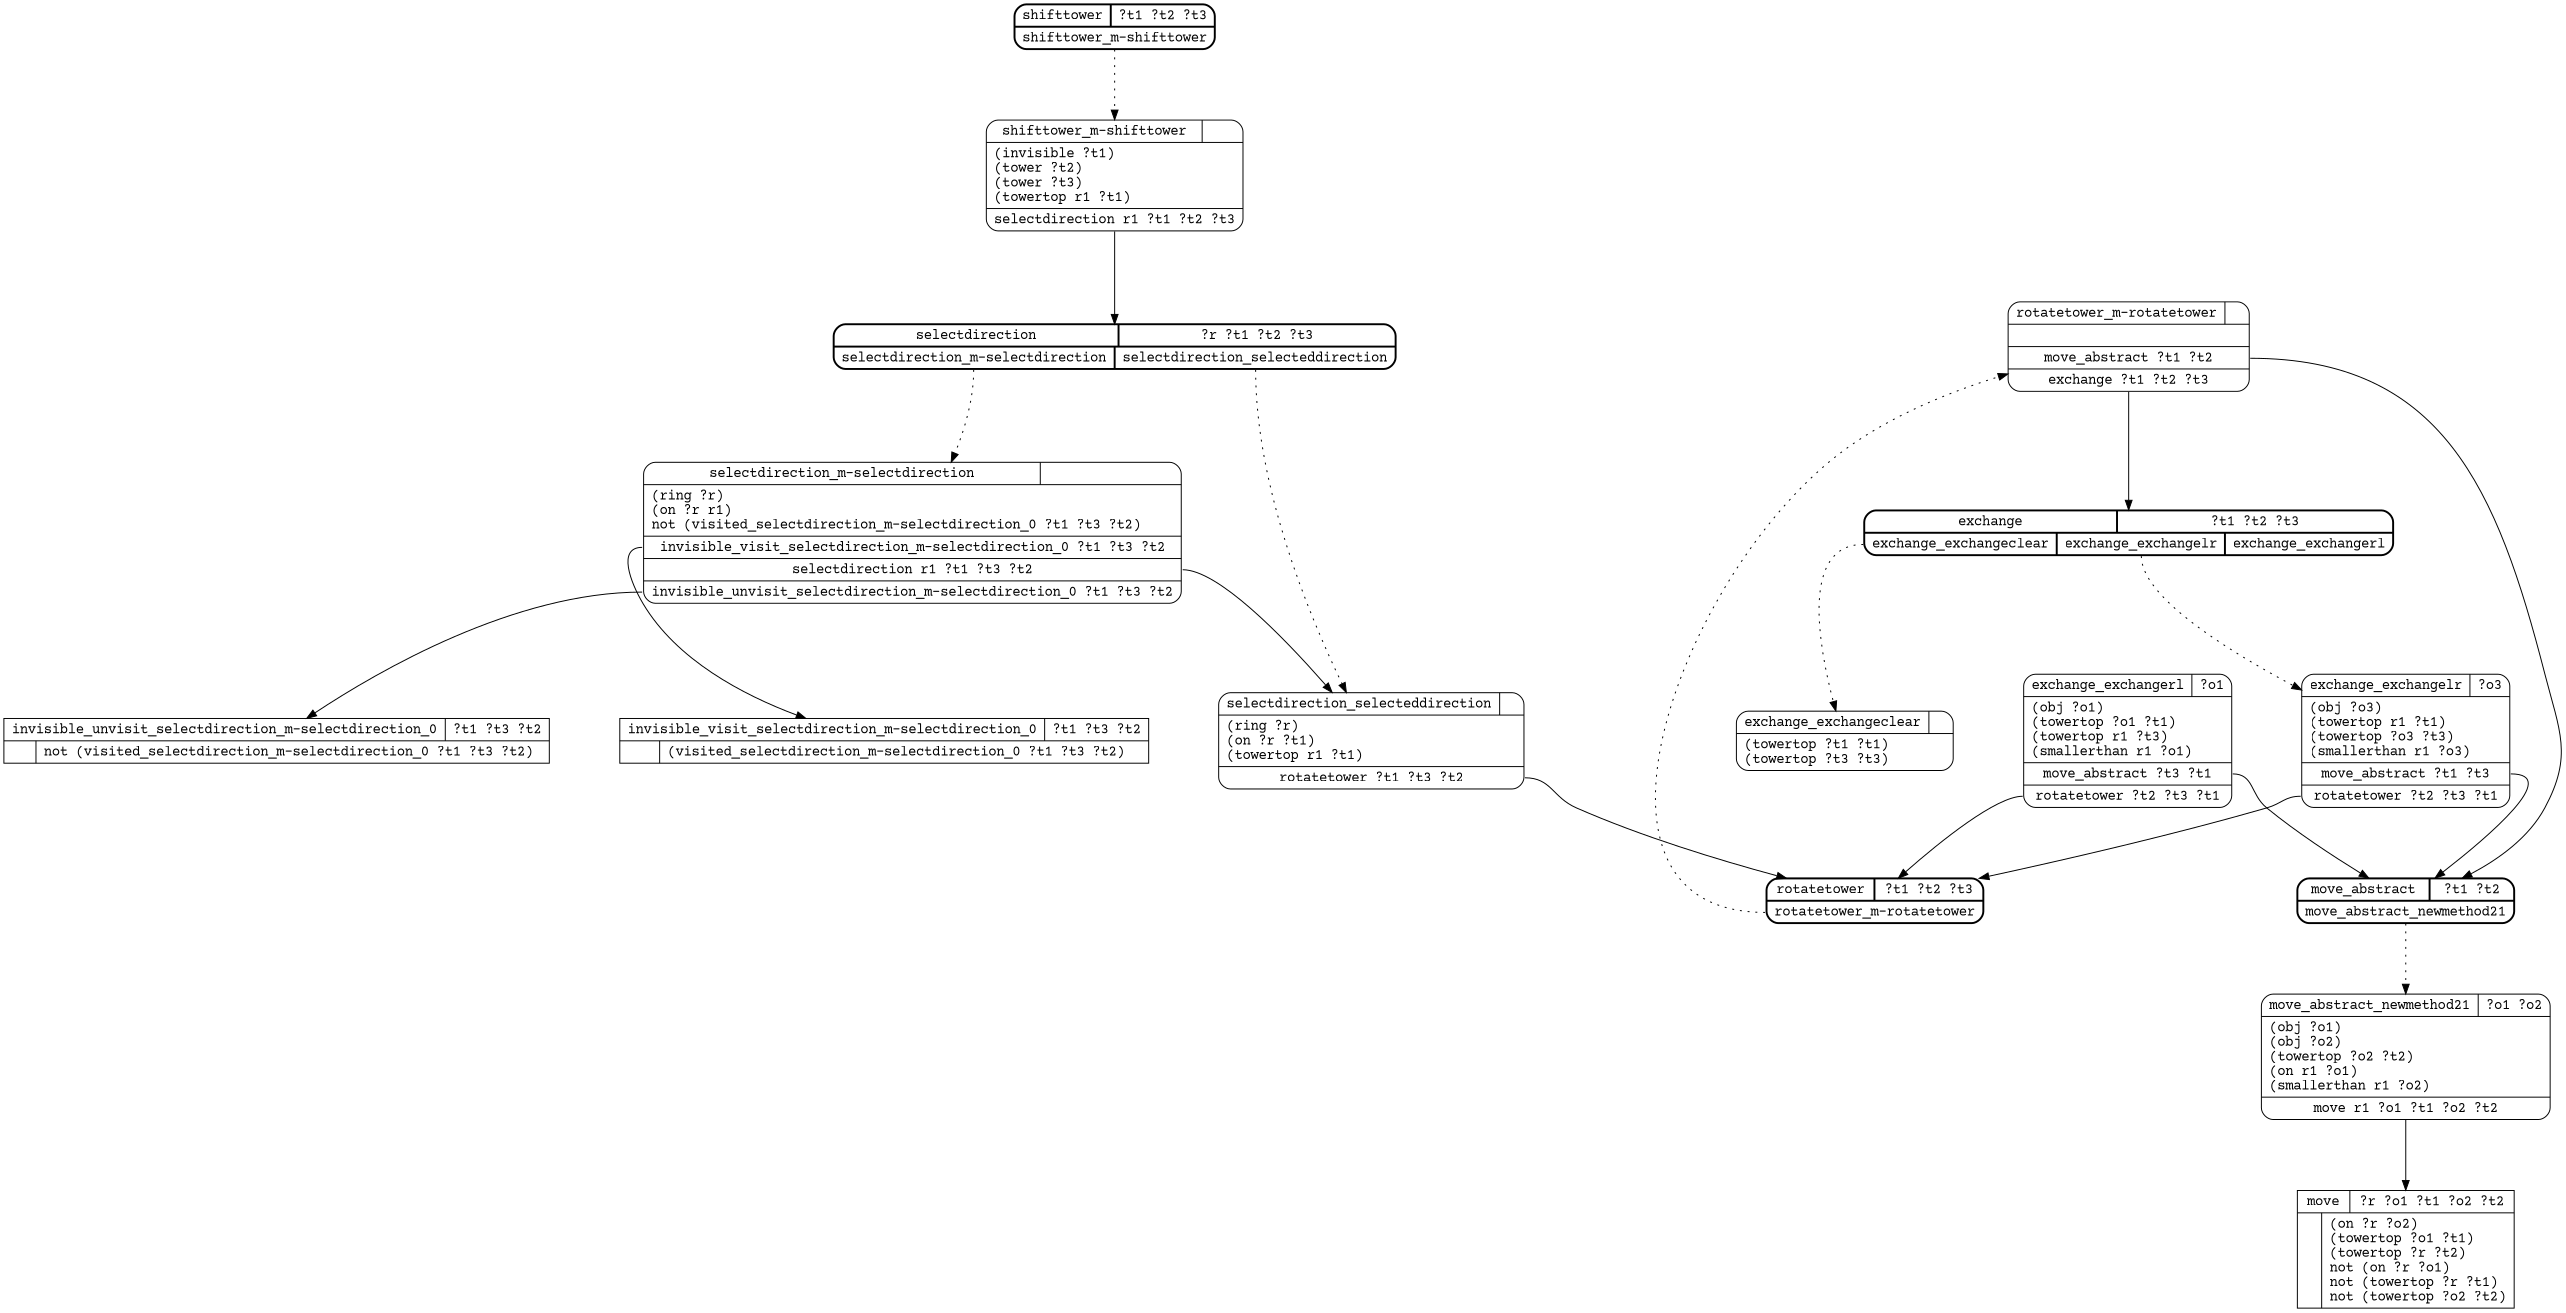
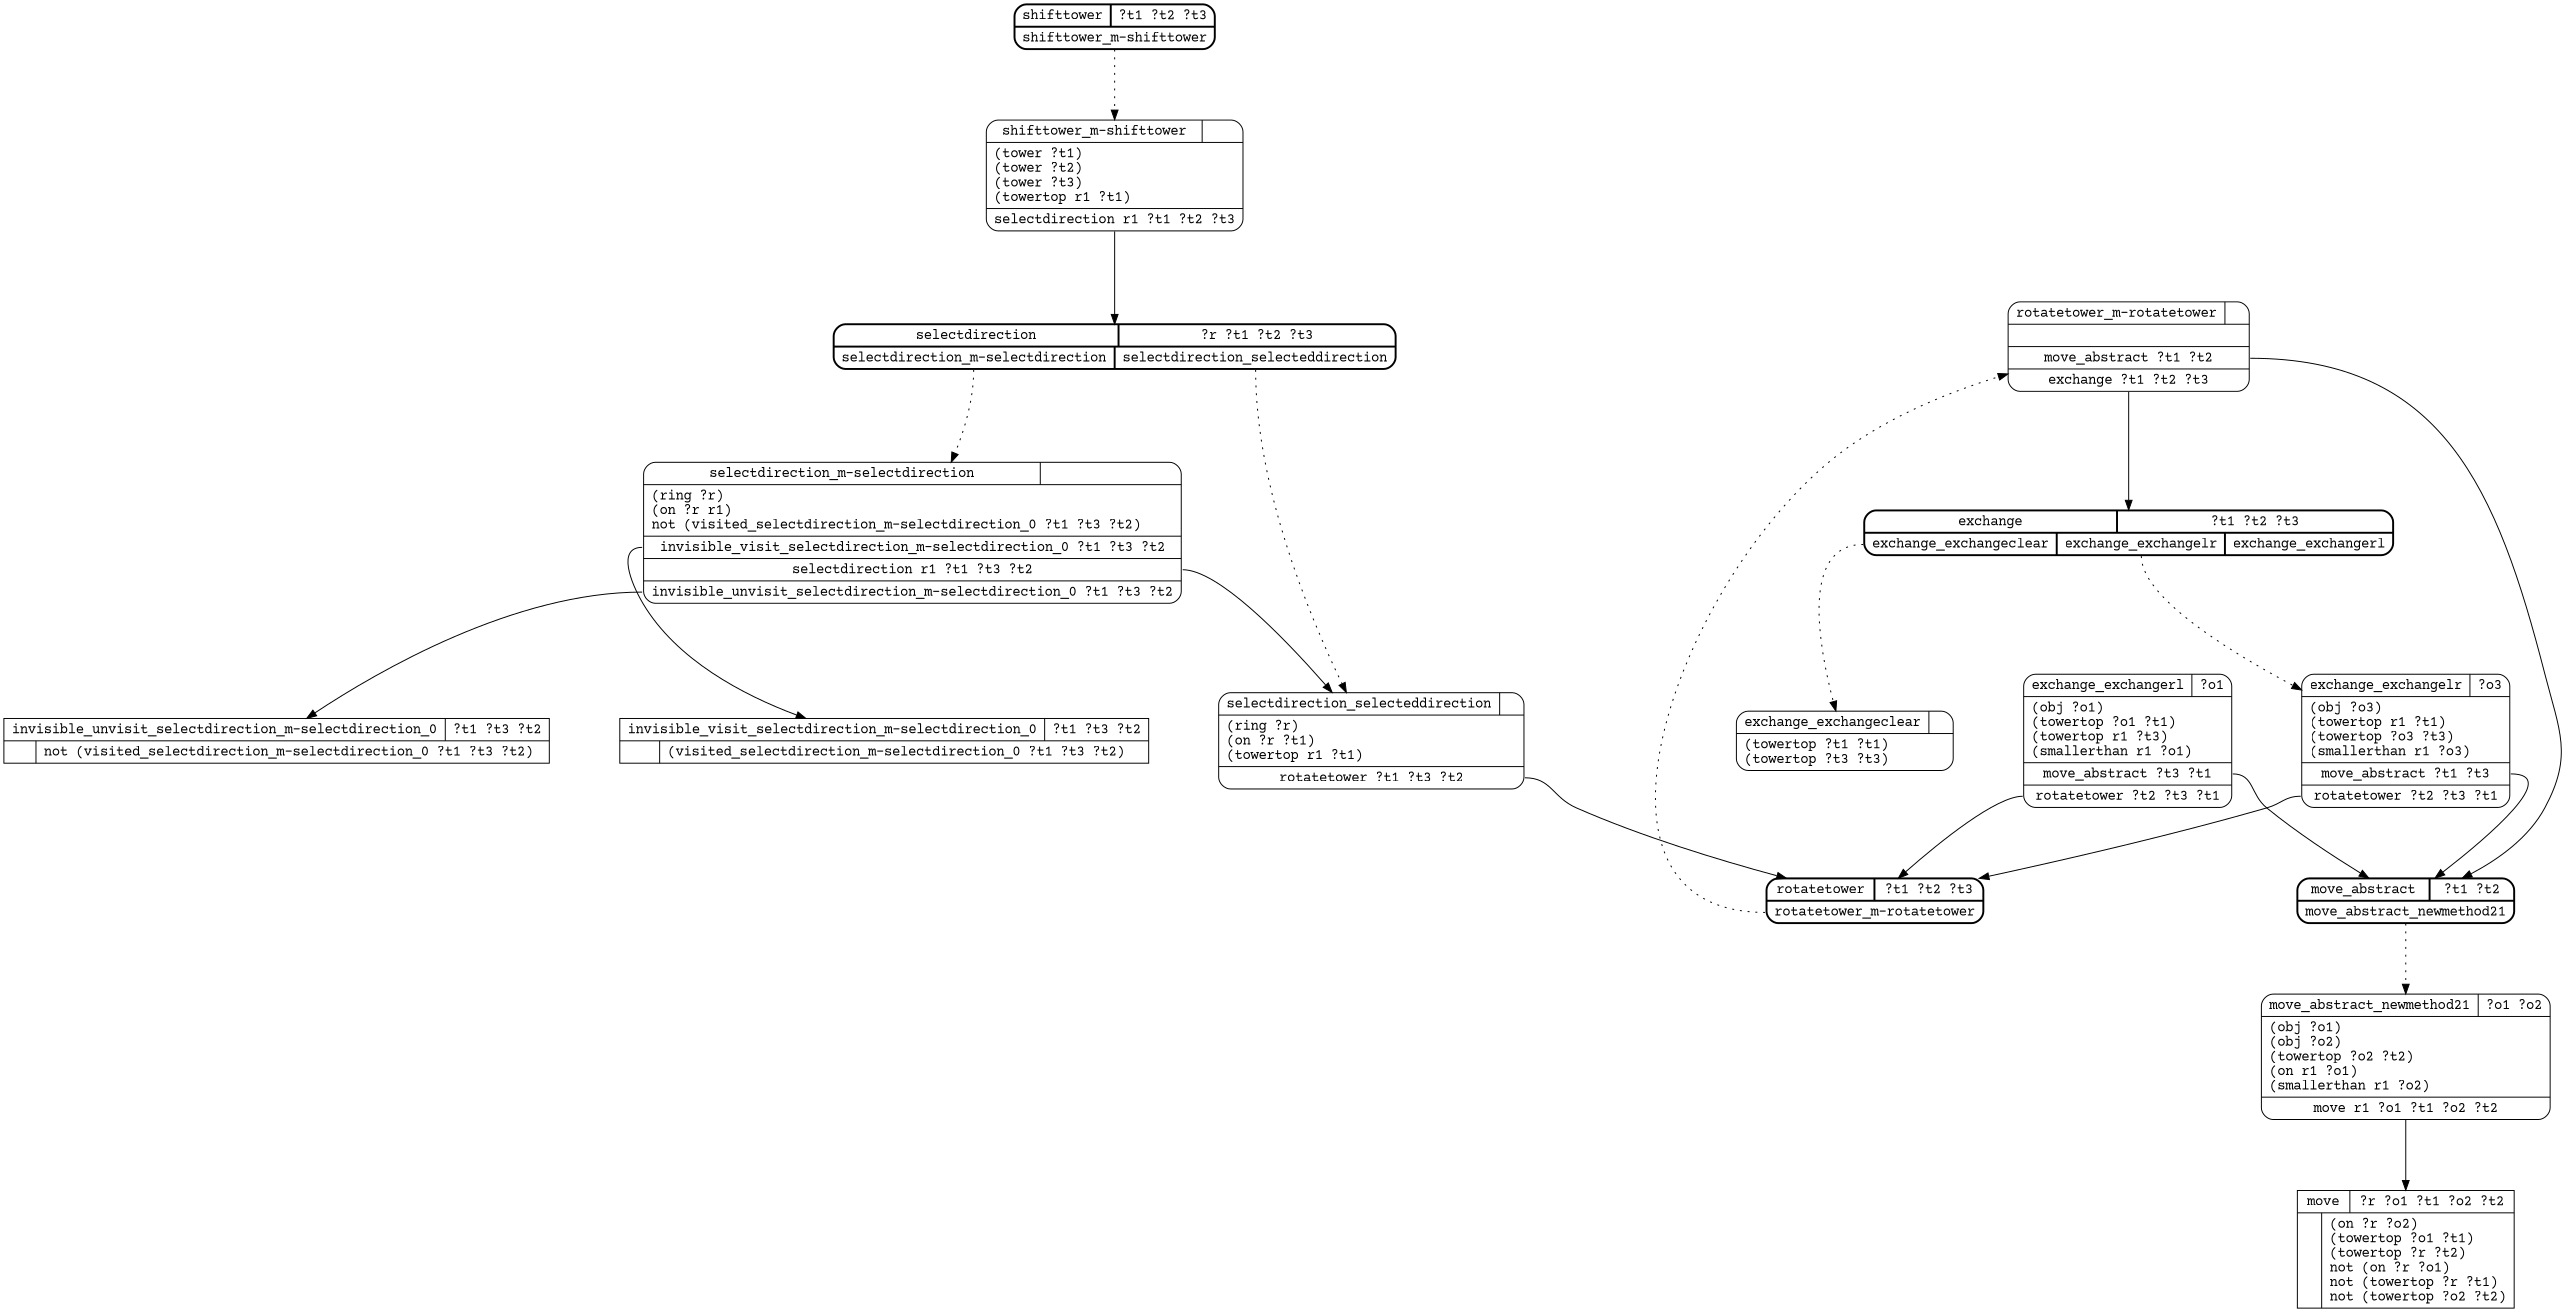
(1054, 153) -> (1038, 153)
